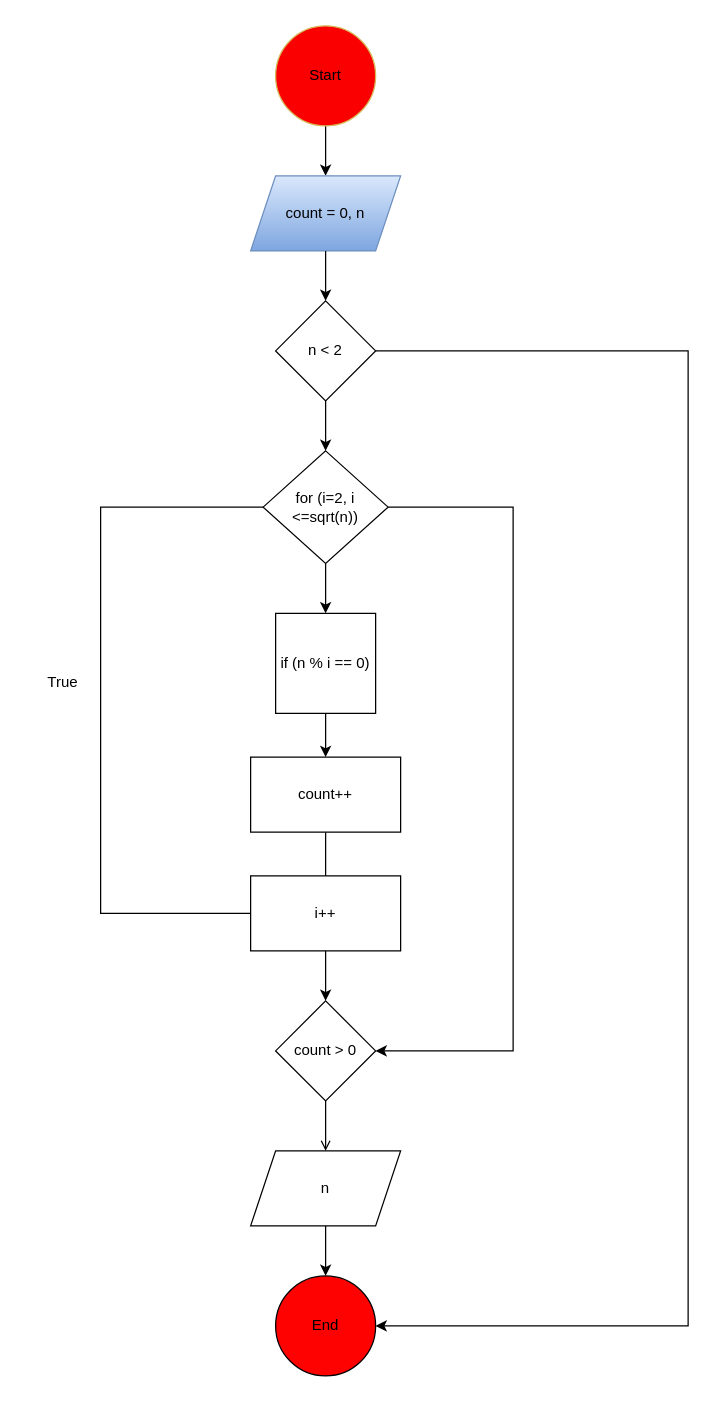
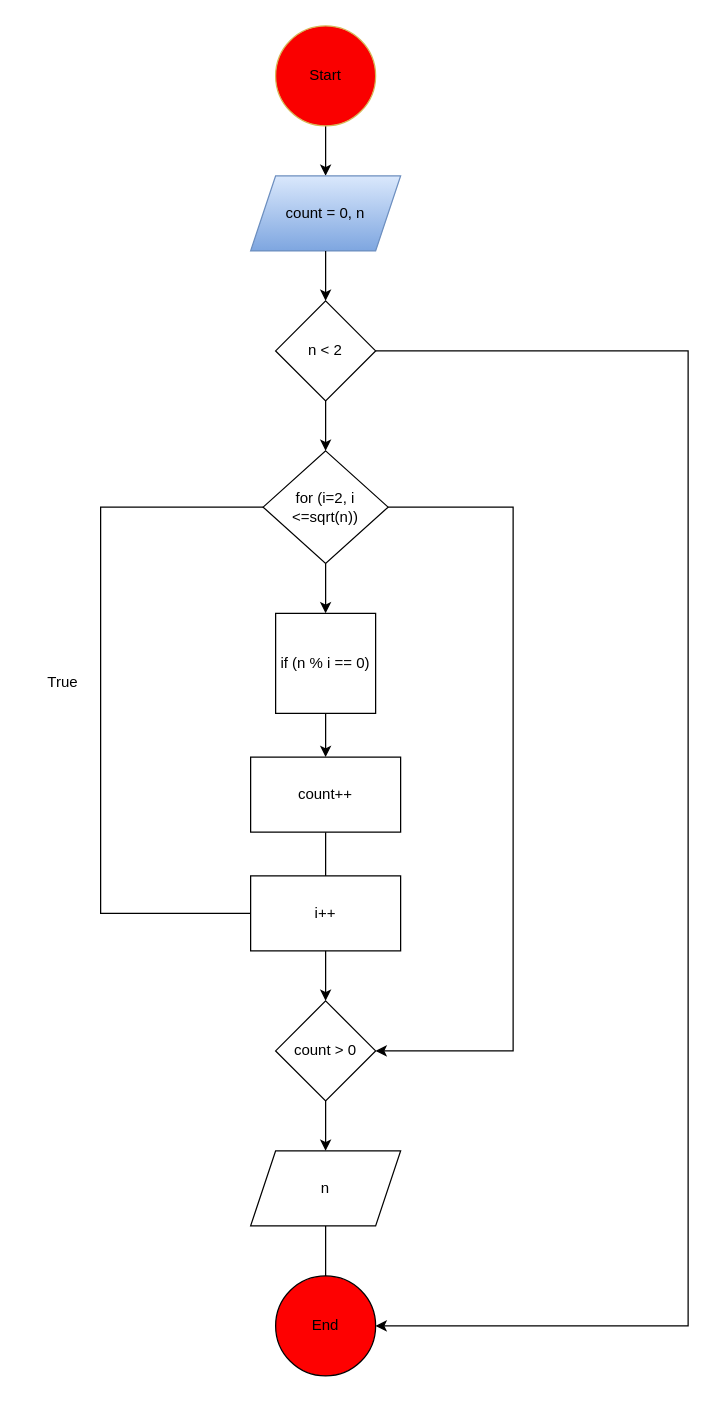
(326, 1143) -> (326, 1141)
(326, 1266) -> (326, 1269)
